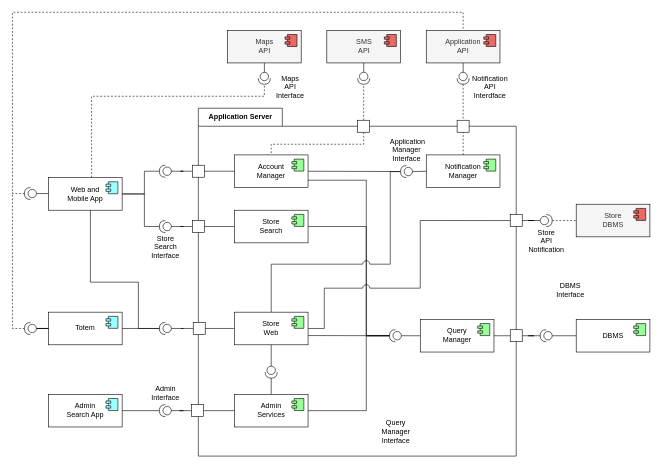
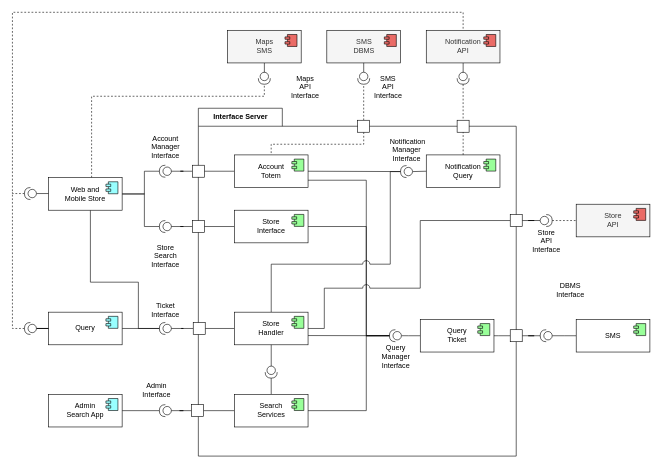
(265, 47) -> (265, 47)
(364, 47) -> (364, 47)
(463, 47) -> (463, 47)
(290, 87) -> (305, 87)
none -> (388, 87)
(490, 87) -> none
(241, 117) -> (241, 117)
none -> (165, 147)
(407, 150) -> (407, 150)
(271, 171) -> (271, 171)
(463, 171) -> (463, 171)
(85, 194) -> (85, 194)
(613, 221) -> (613, 221)
(271, 227) -> (271, 227)
(547, 242) -> (547, 242)
(165, 248) -> (165, 257)
none -> (165, 311)
(85, 329) -> (85, 329)
(271, 329) -> (271, 329)
(457, 336) -> (457, 336)
(613, 336) -> (613, 336)
(165, 393) -> (156, 390)
(271, 411) -> (271, 411)
(395, 432) -> (395, 357)
